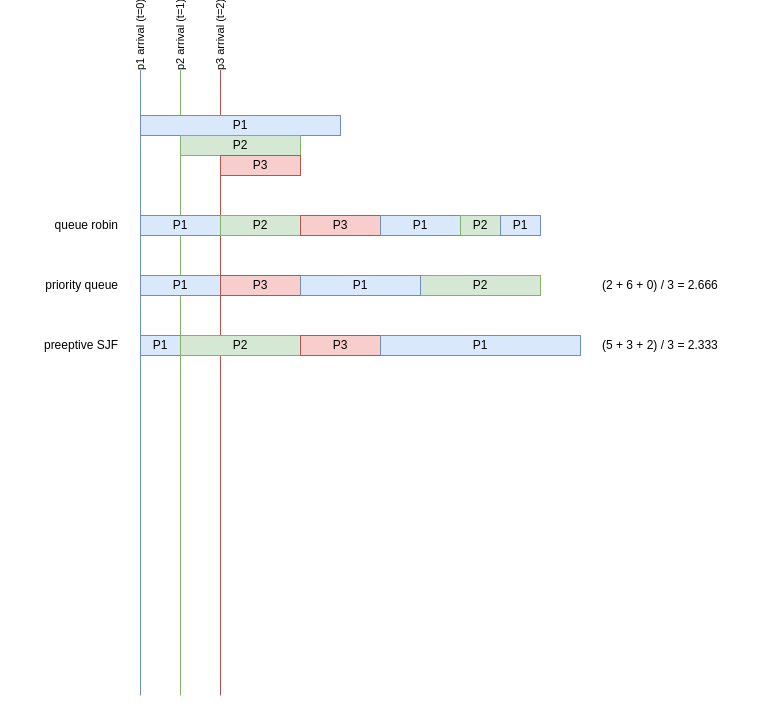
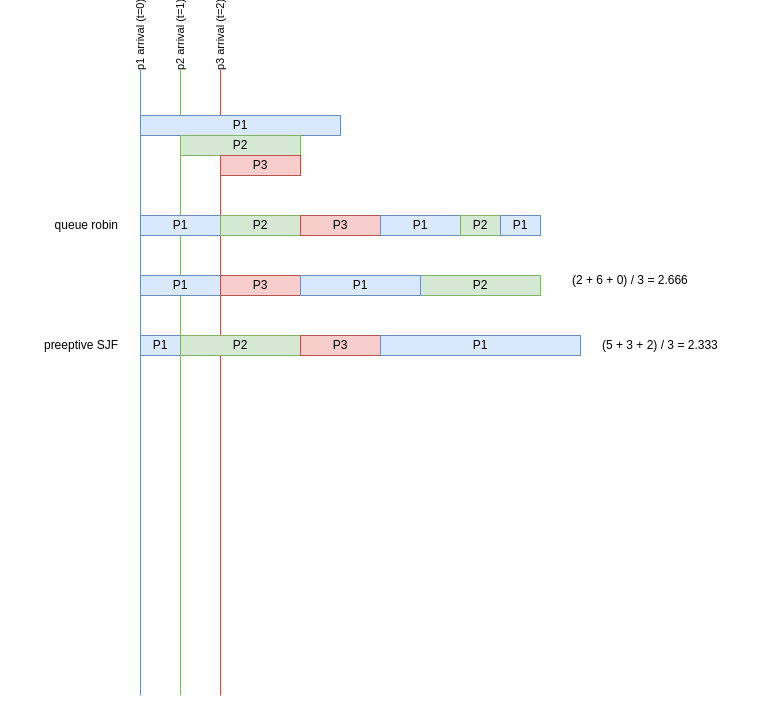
(71, 286) -> none
(681, 286) -> (651, 281)
